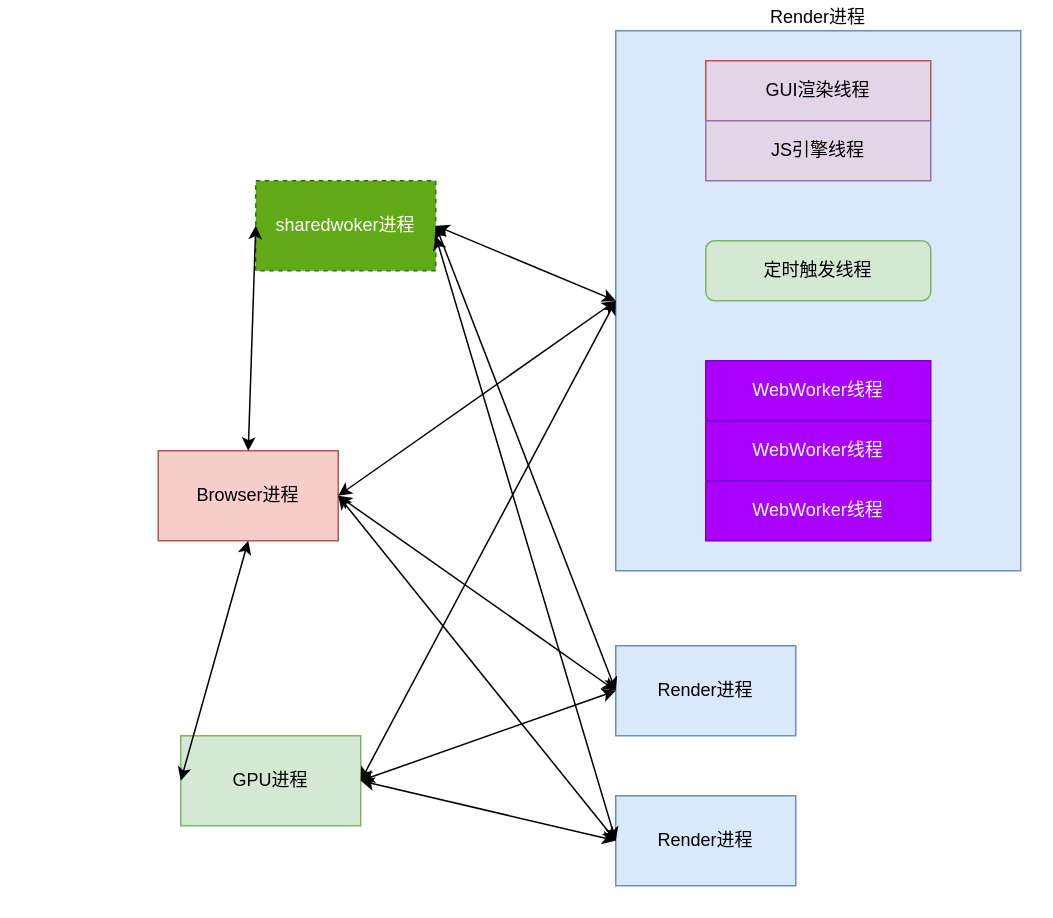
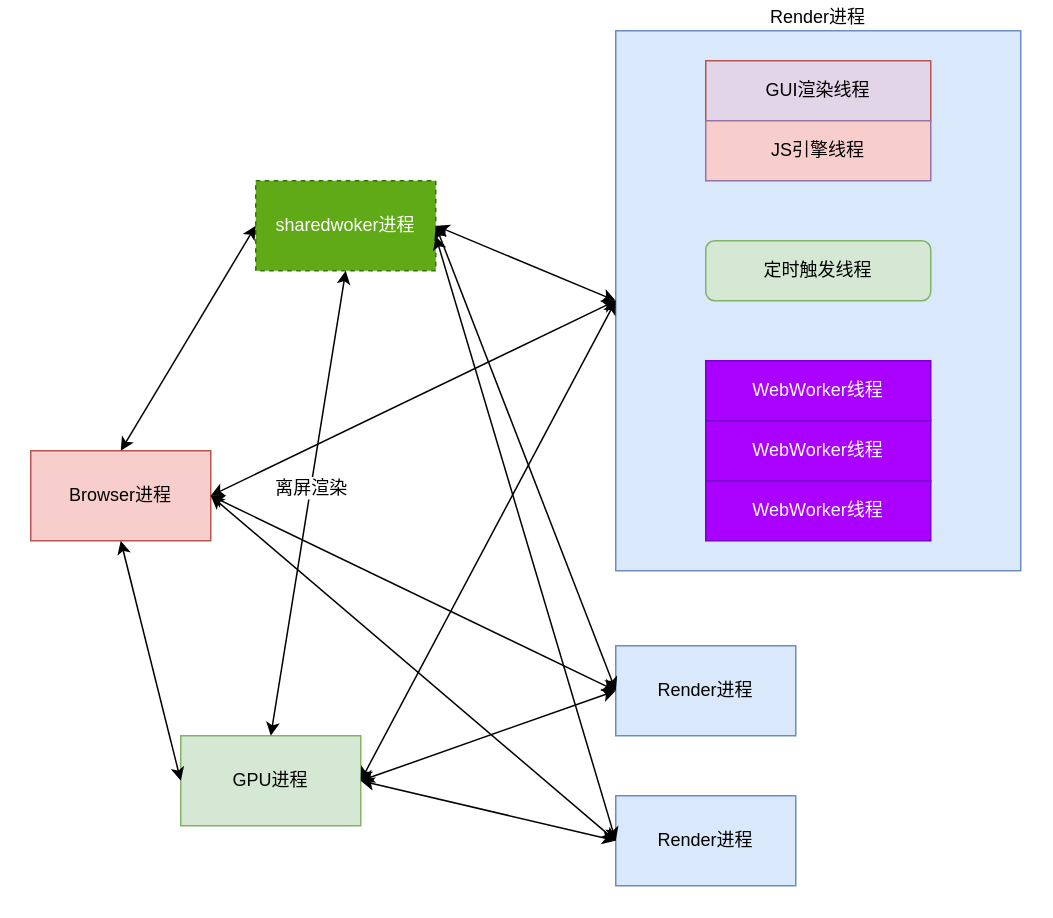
(818, 151) -> (818, 151)
(248, 496) -> (121, 496)
none -> (308, 504)
